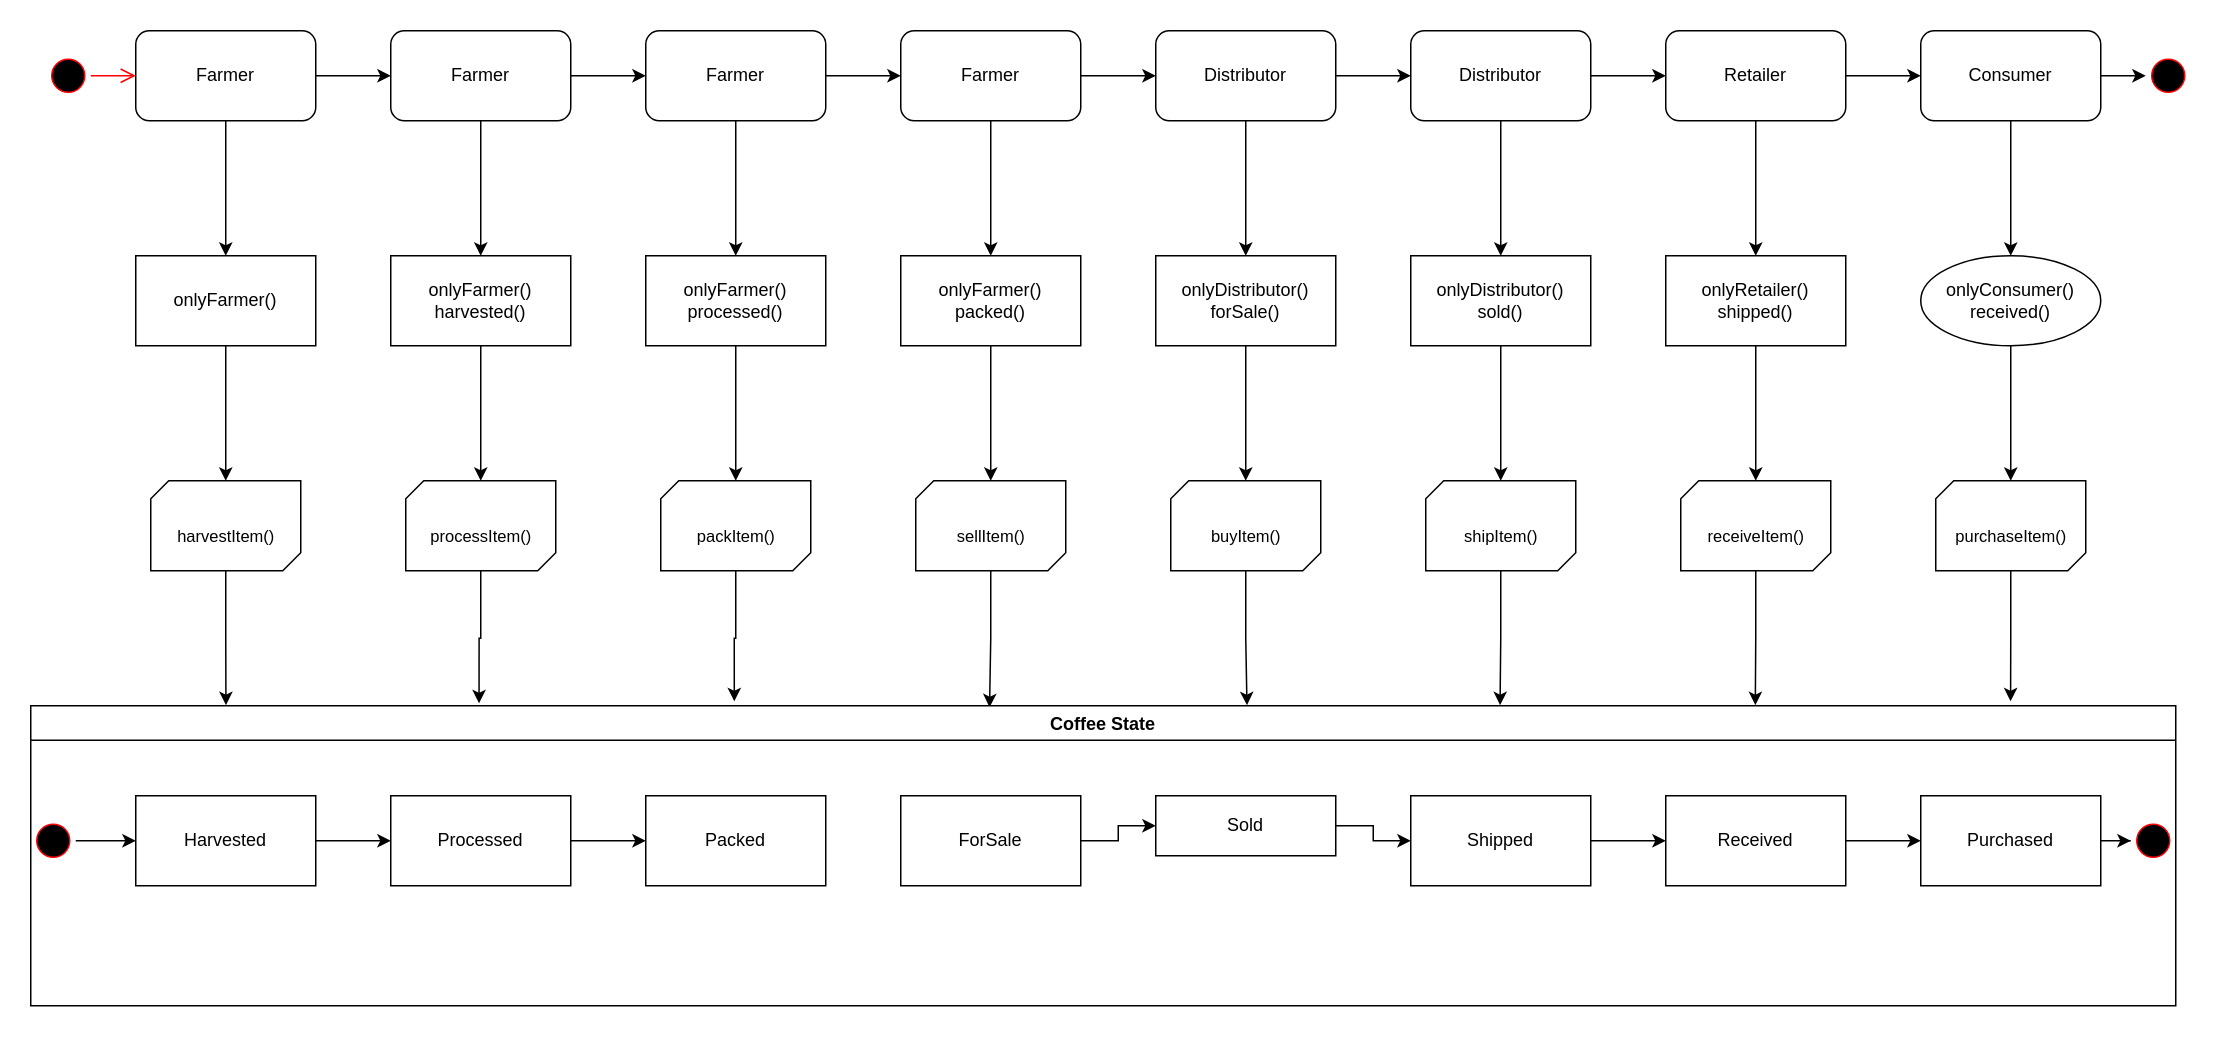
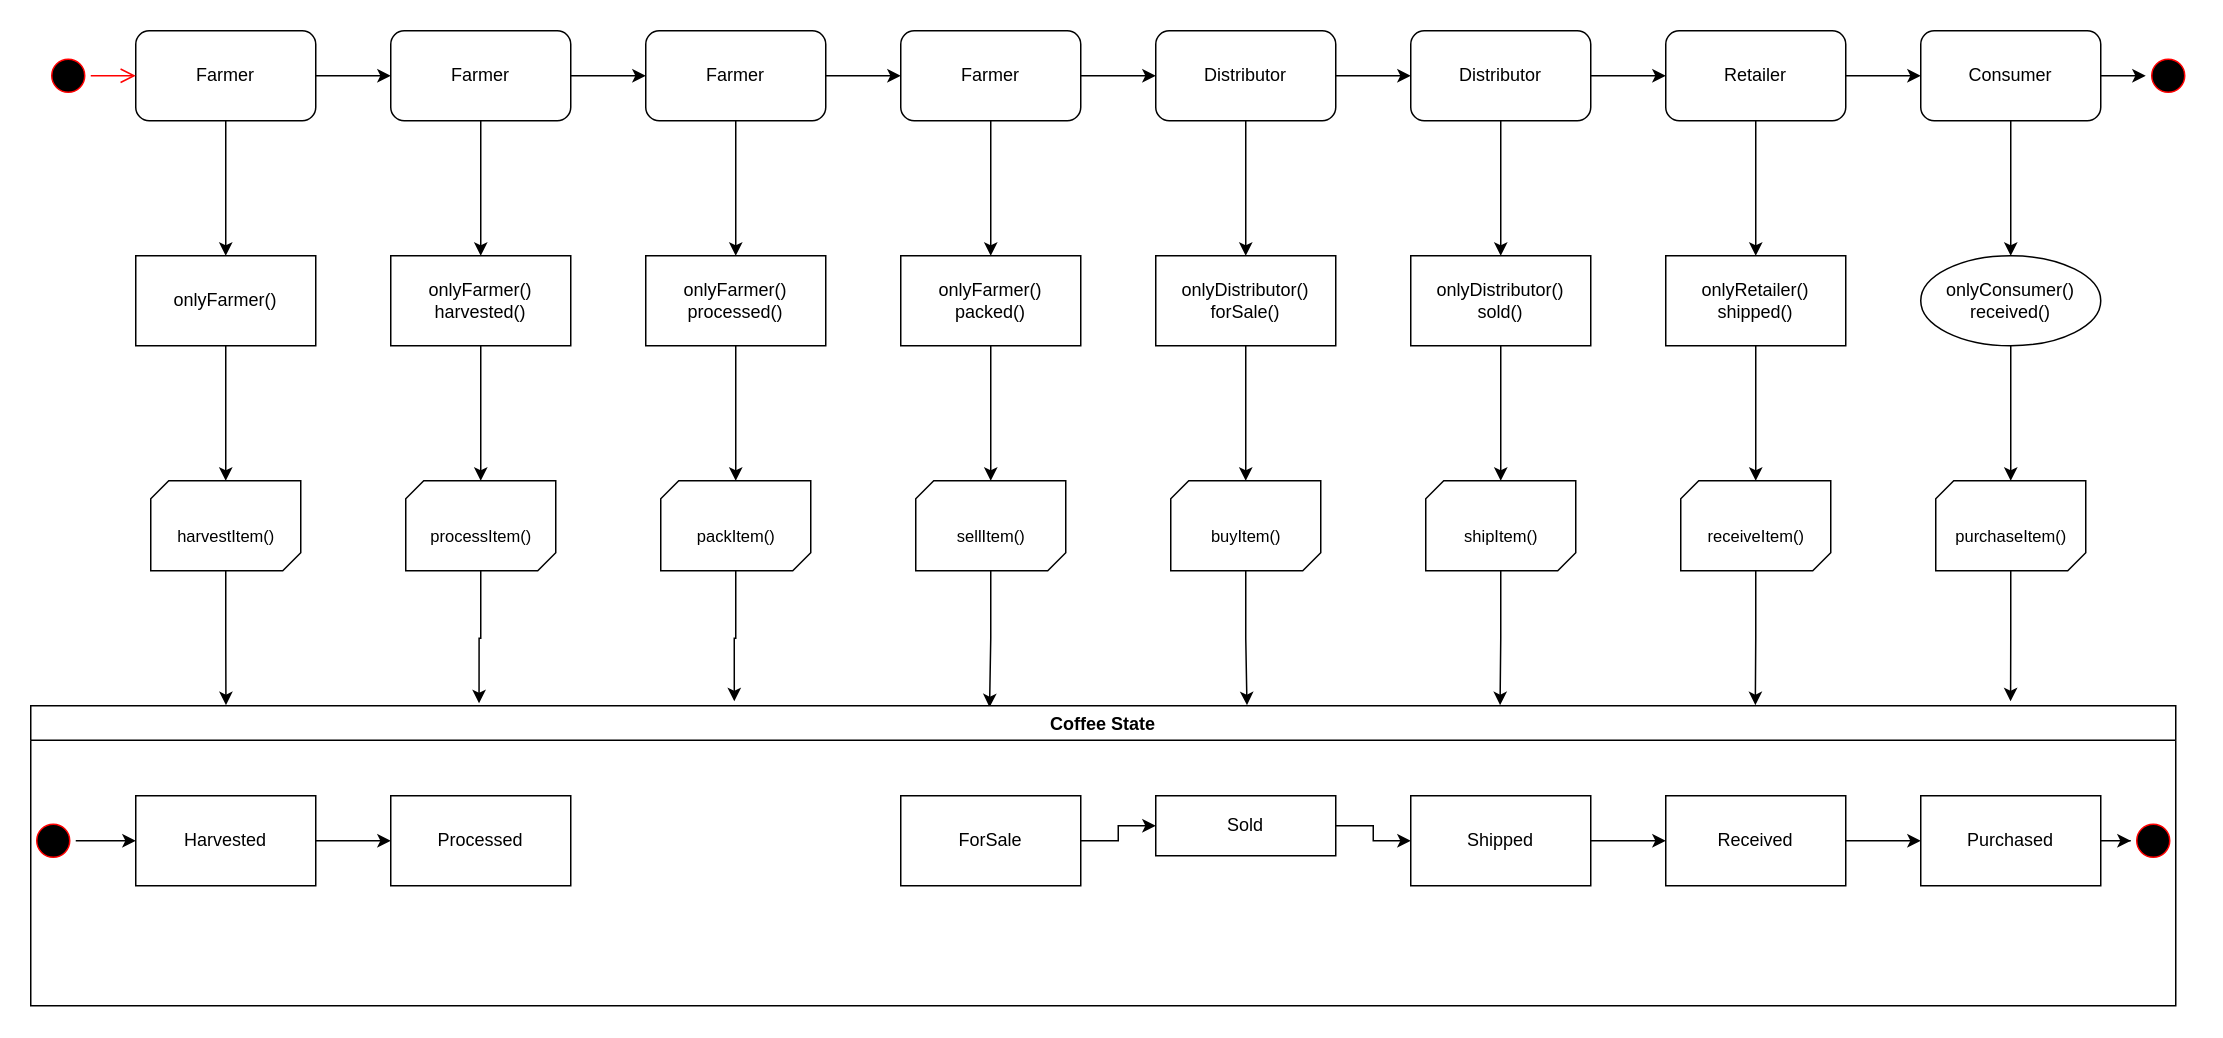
(603, 841) -> none
(736, 841) -> none
